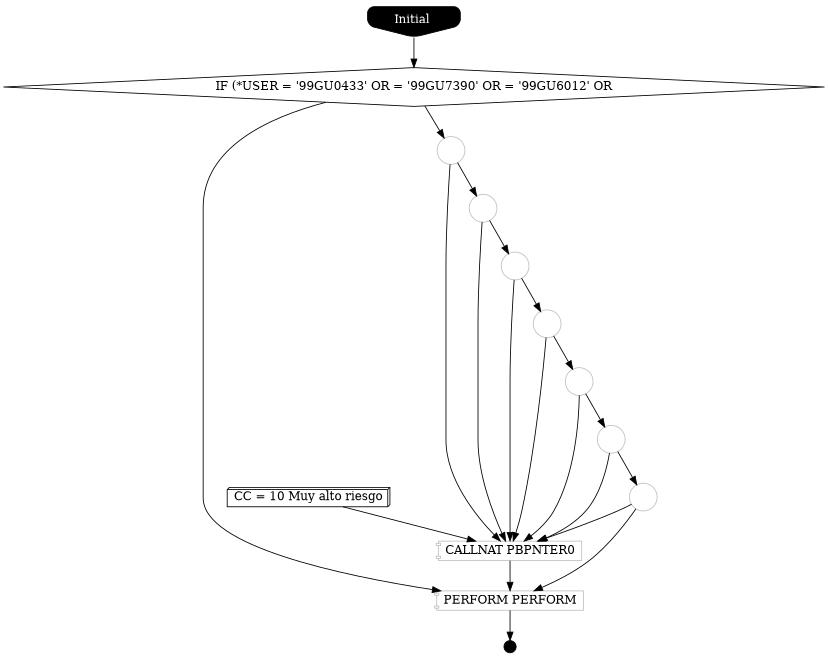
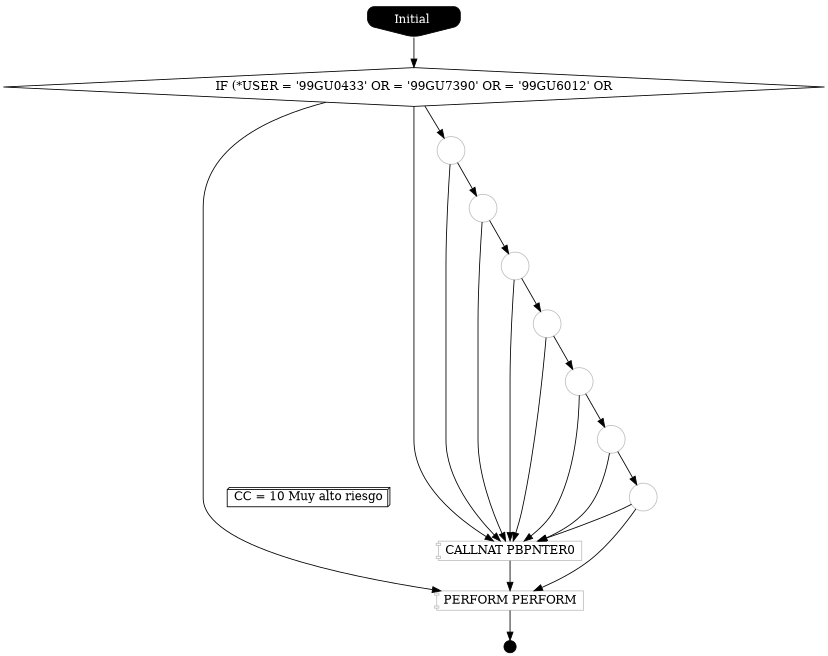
(405, 523) -> (414, 336)
